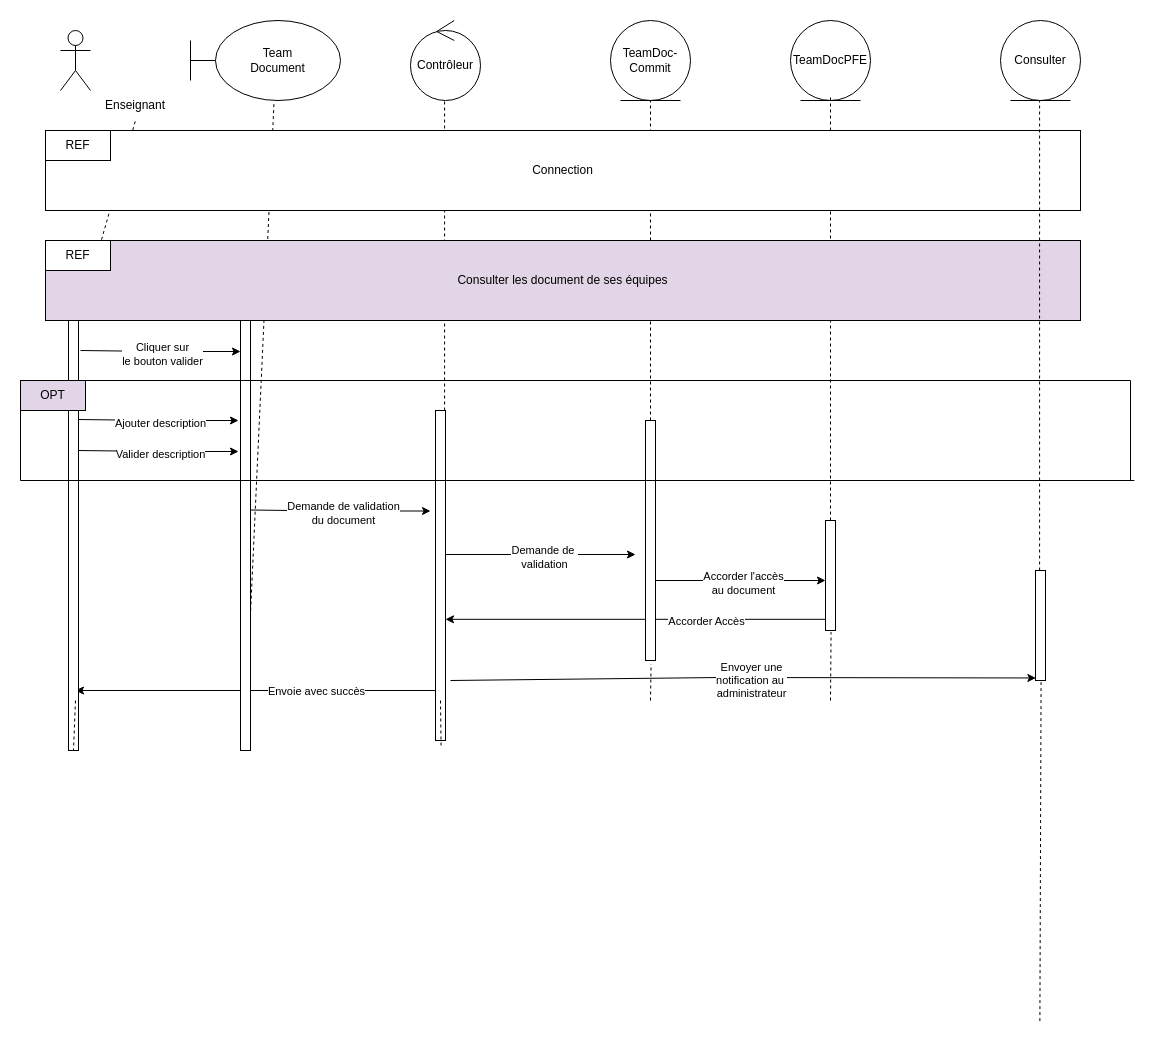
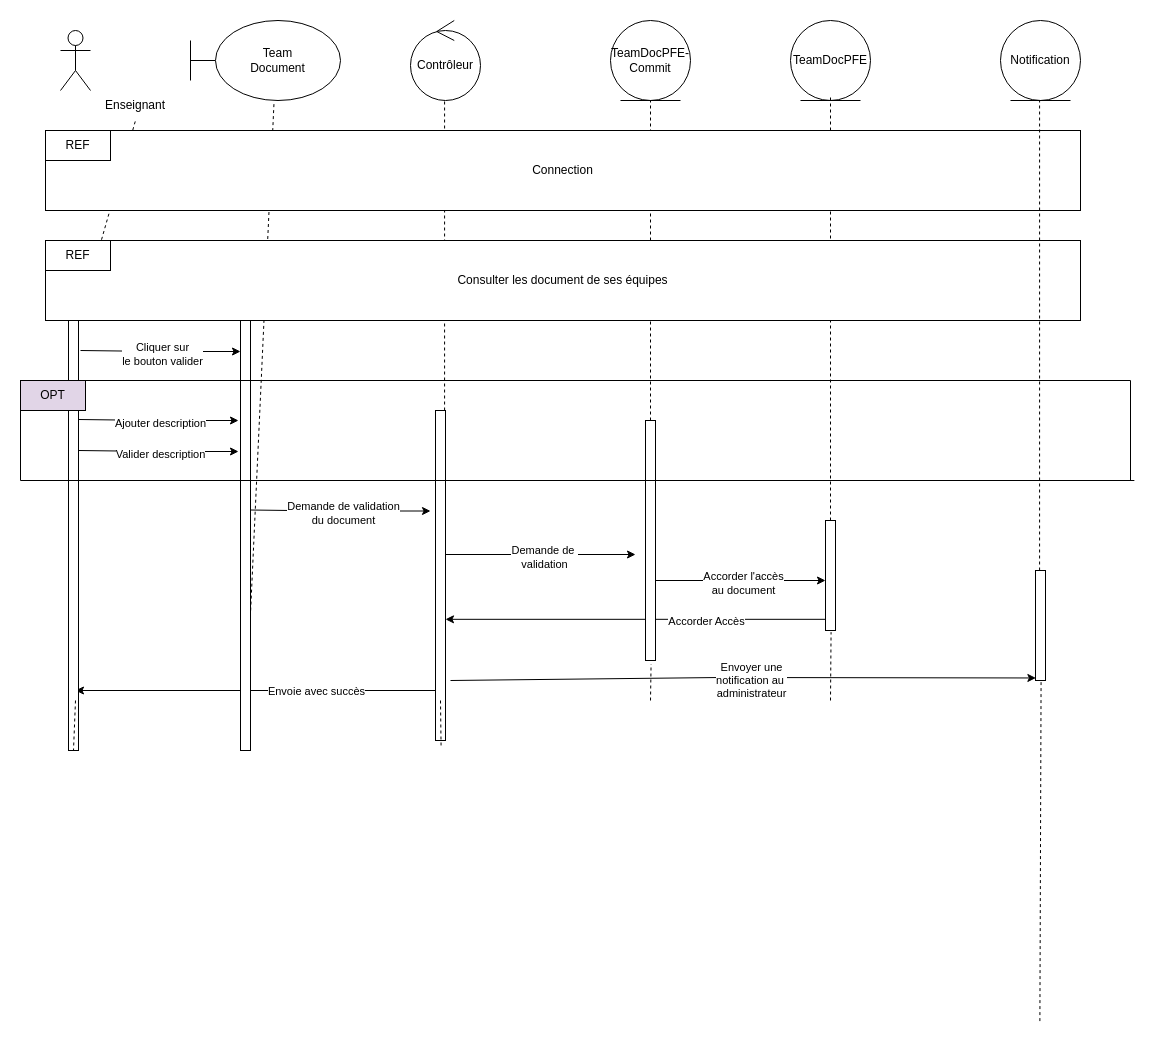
(651, 61) -> (651, 61)
(1041, 61) -> (1041, 61)
(563, 281) -> (563, 281)
